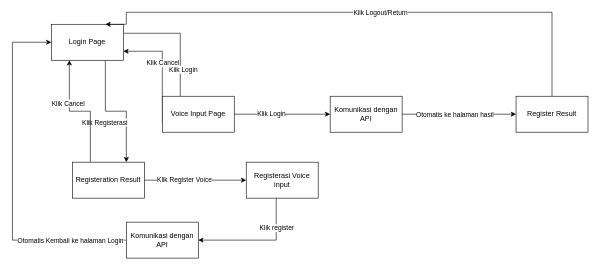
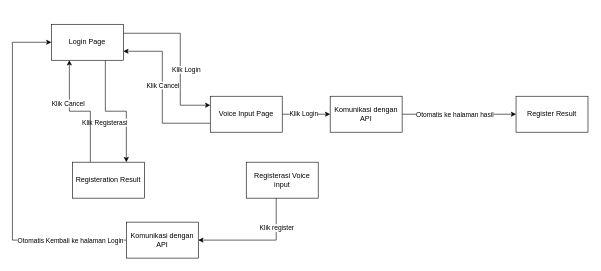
(332, 12) -> none
(198, 114) -> (246, 114)
(184, 180) -> none
